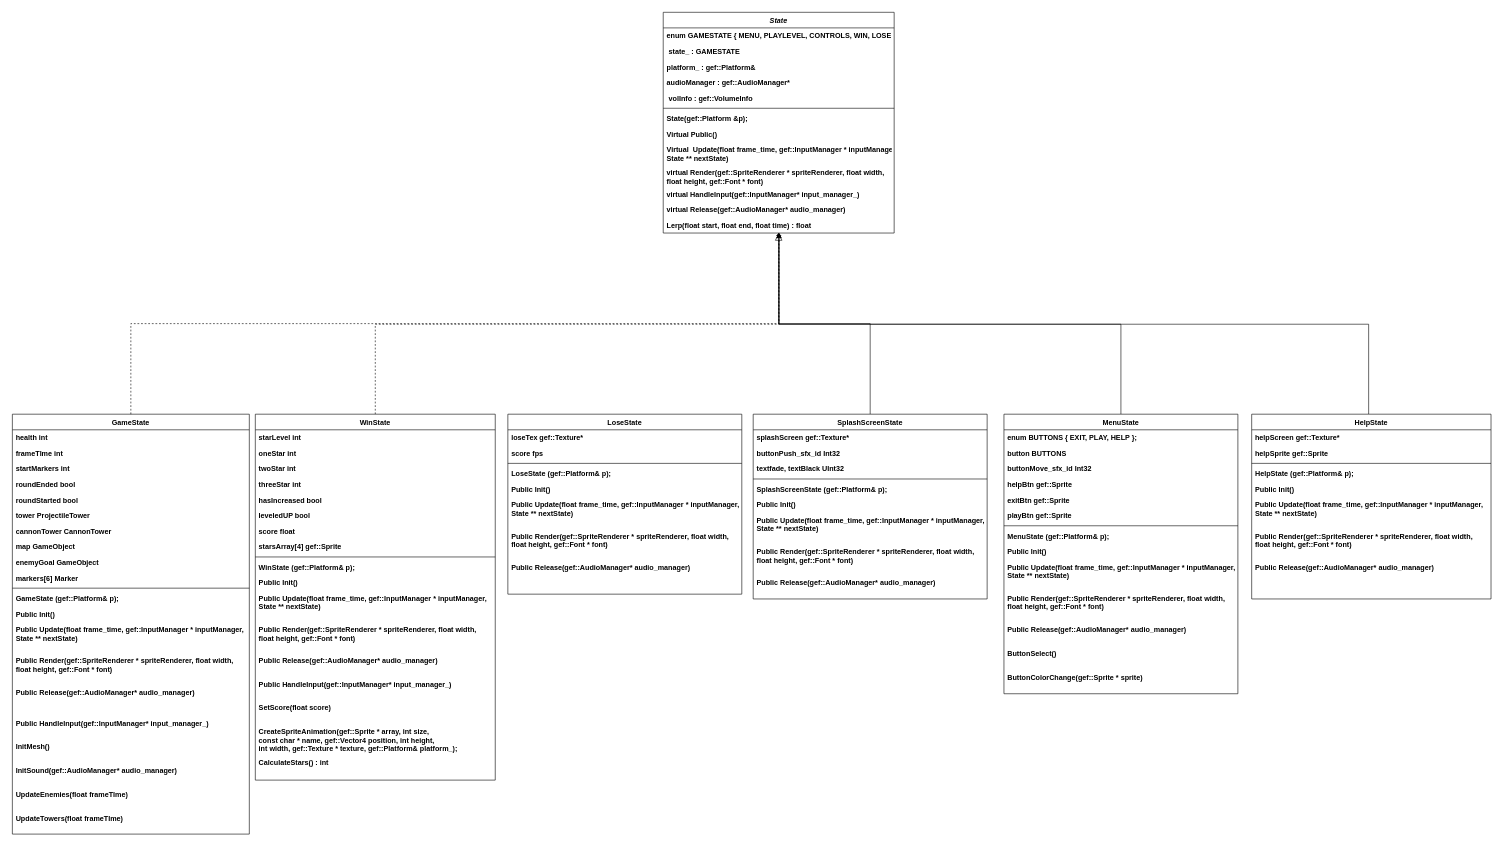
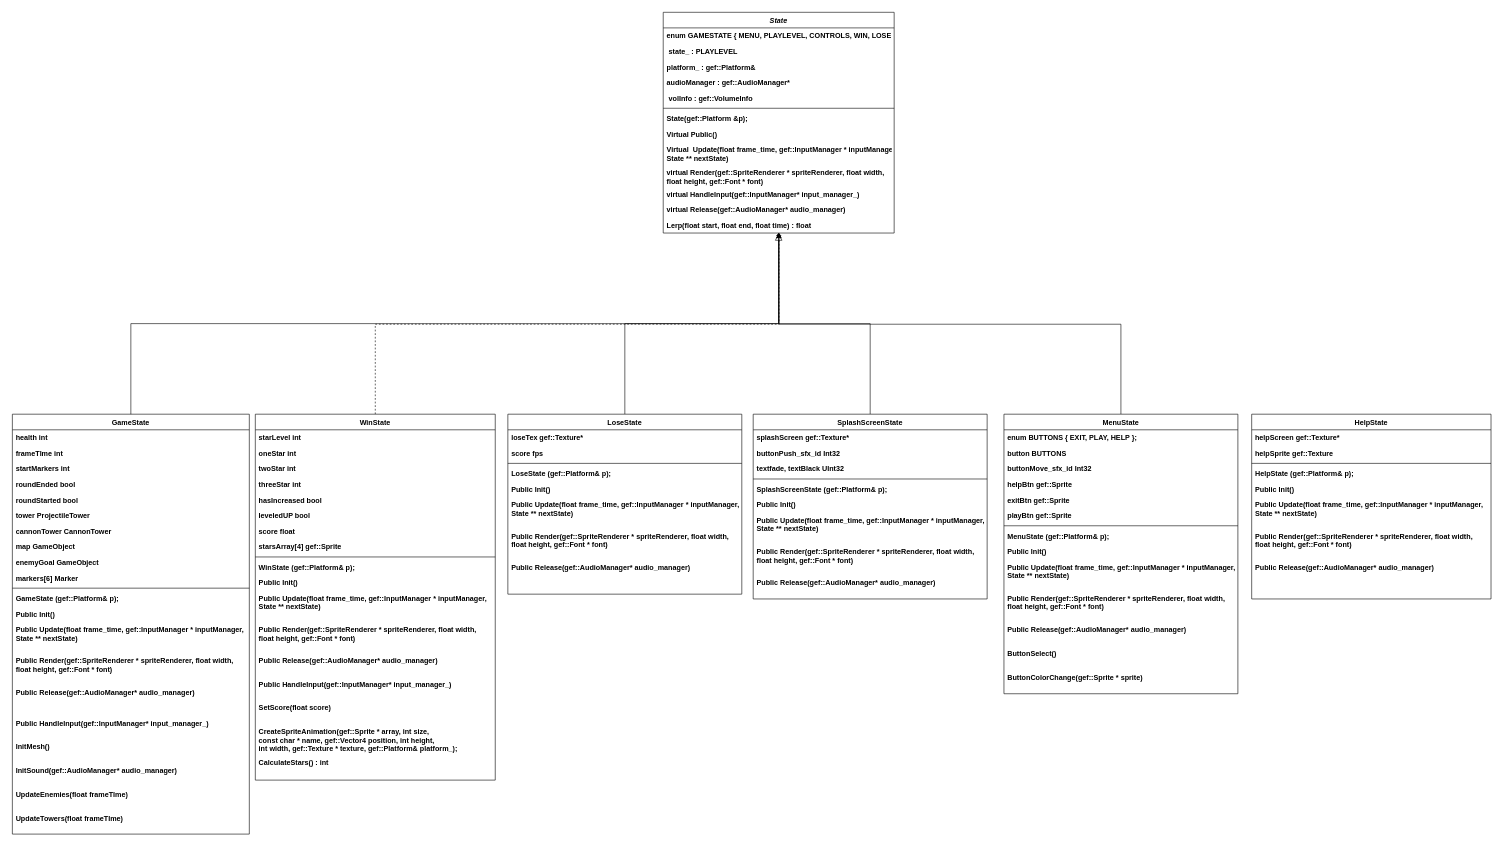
(700, 52) -> (700, 52)
(207, 324) -> (207, 324)
(1291, 324) -> none
none -> (625, 370)
(1294, 454) -> (1297, 454)
